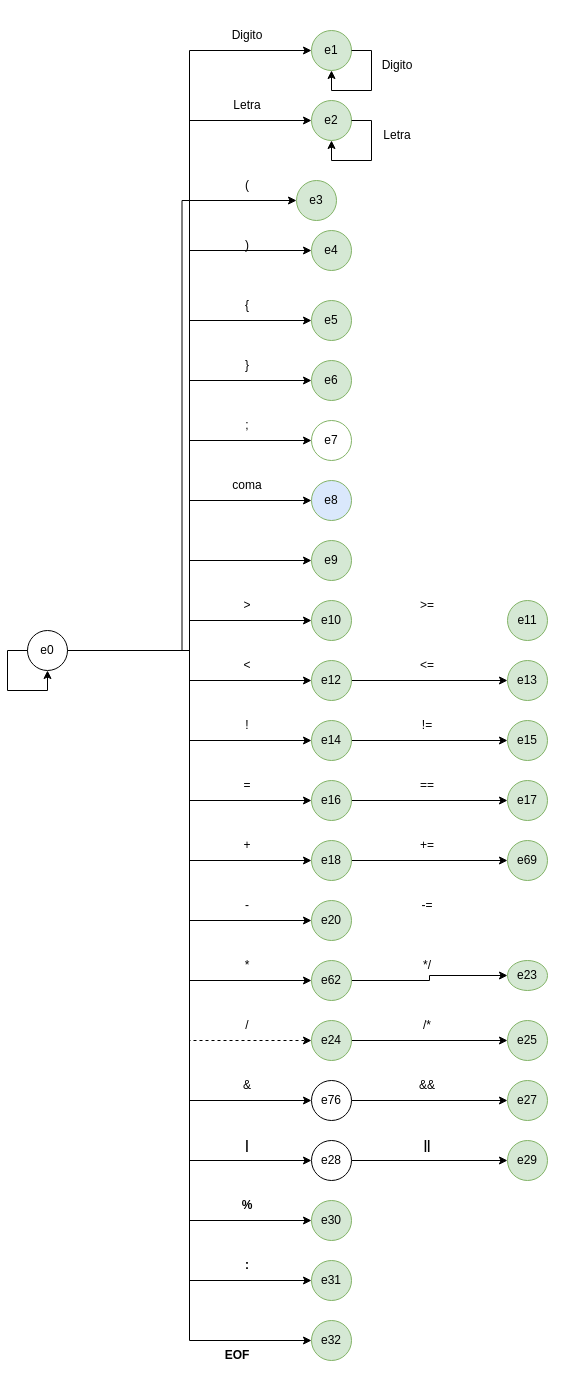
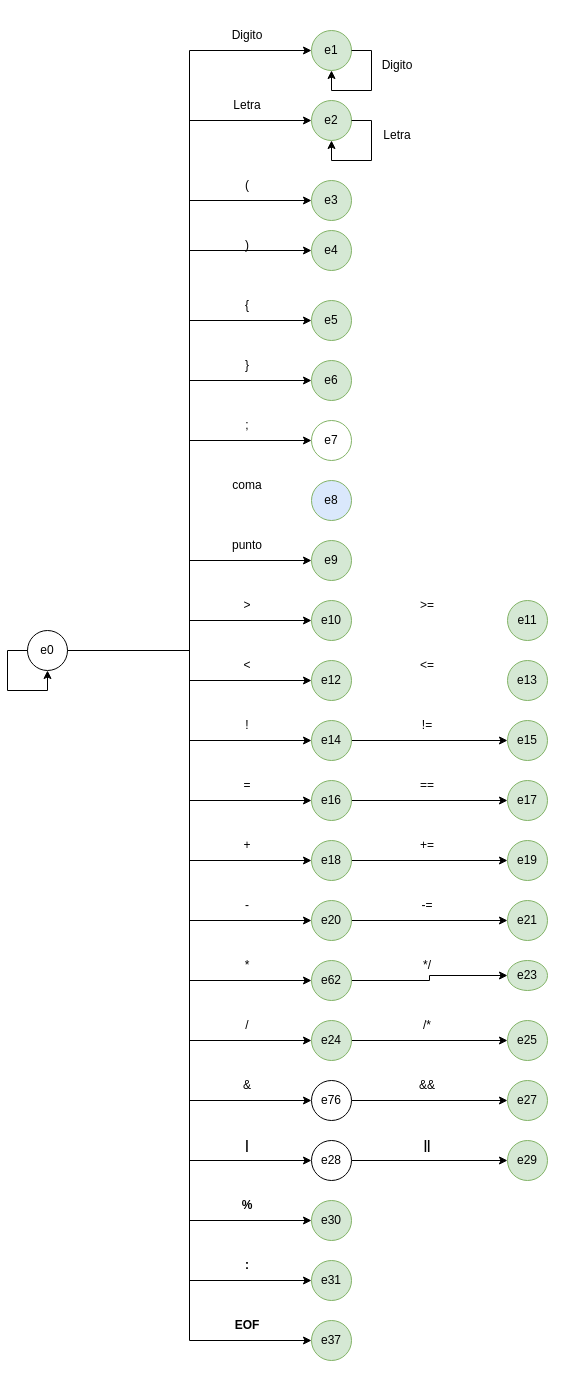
(317, 201) -> (332, 201)
(248, 501) -> none
none -> (248, 546)
(426, 681) -> none
(528, 861) -> (528, 861)
none -> (426, 921)
none -> (528, 921)
(247, 1041) -> (247, 1041)
(332, 1341) -> (332, 1341)
(238, 1356) -> (248, 1326)
